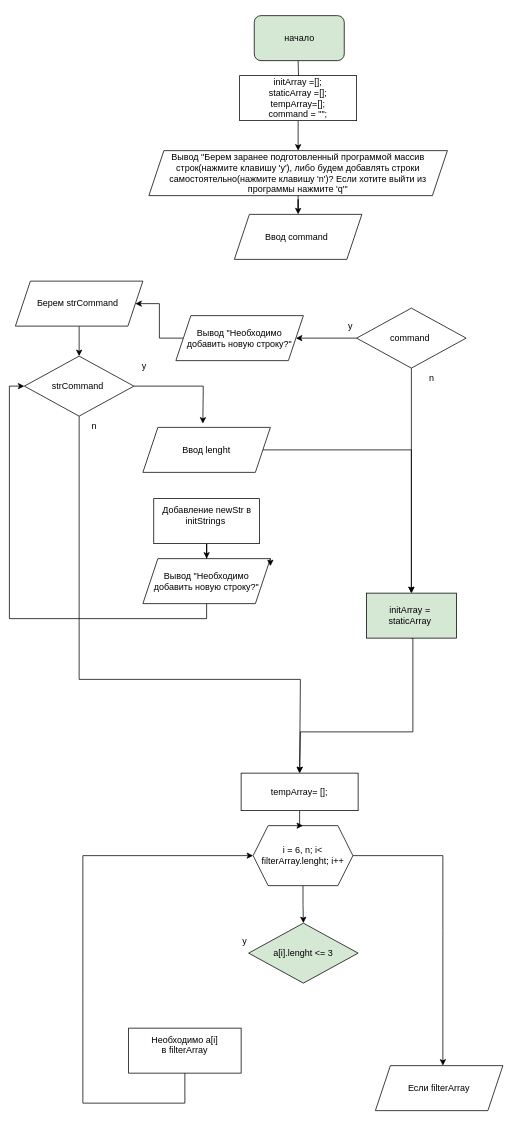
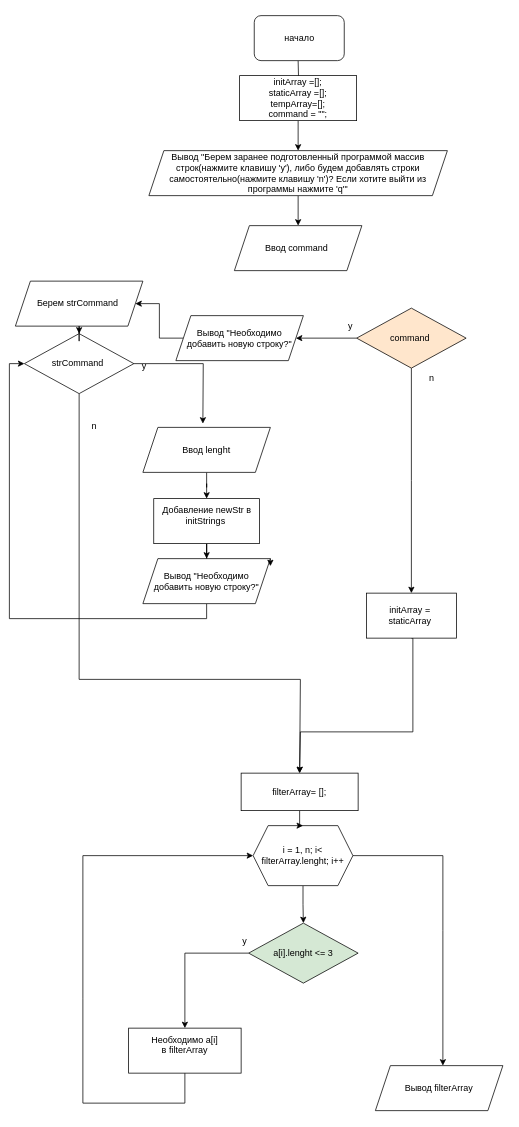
(299, 38) -> (299, 38)
(298, 237) -> (298, 248)
(411, 338) -> (411, 338)
(79, 386) -> (79, 363)
(336, 450) -> (207, 486)
(411, 615) -> (411, 615)
(300, 792) -> (300, 792)
(303, 855) -> (303, 855)
none -> (185, 953)
(439, 1088) -> (439, 1088)
